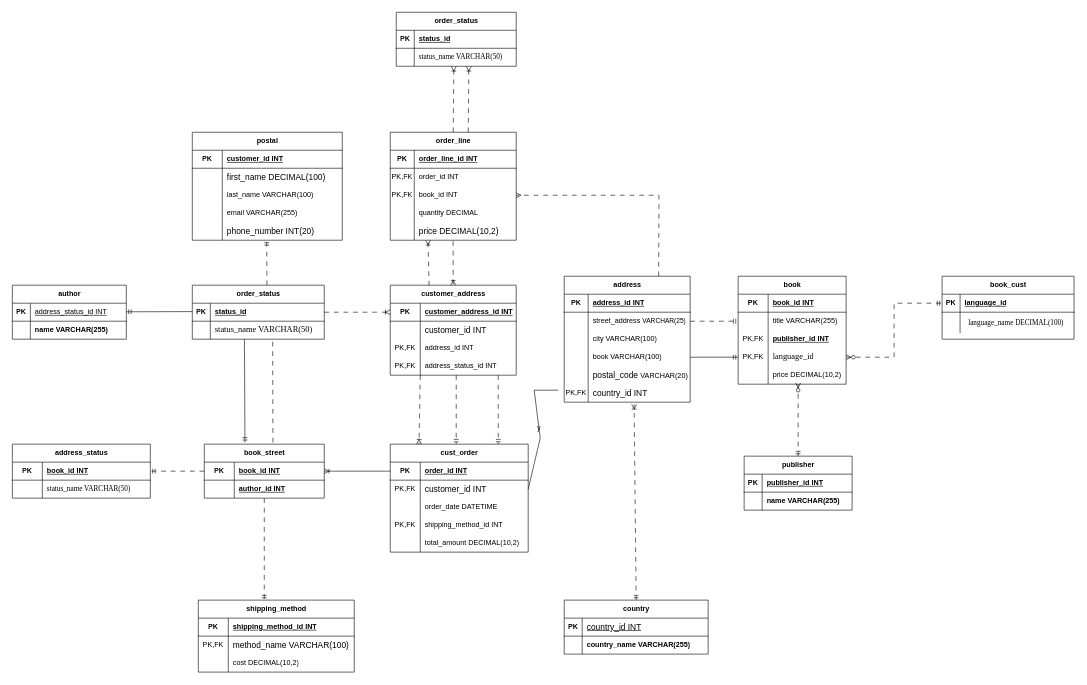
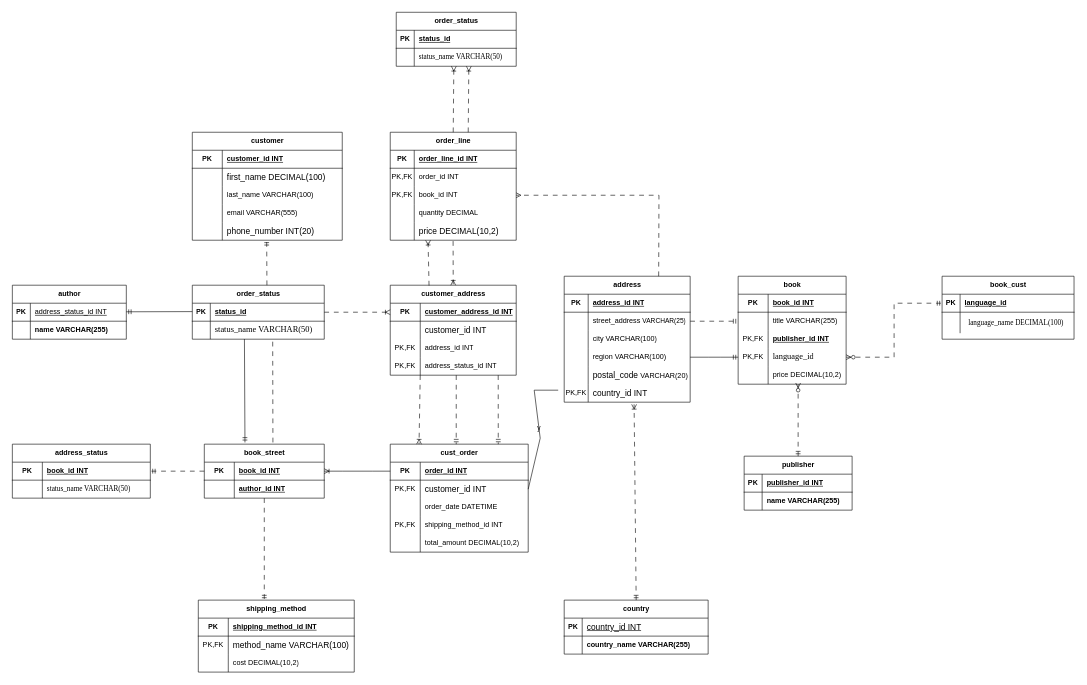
(268, 141) -> (268, 141)
(261, 213) -> (261, 213)
(626, 357) -> (630, 357)
